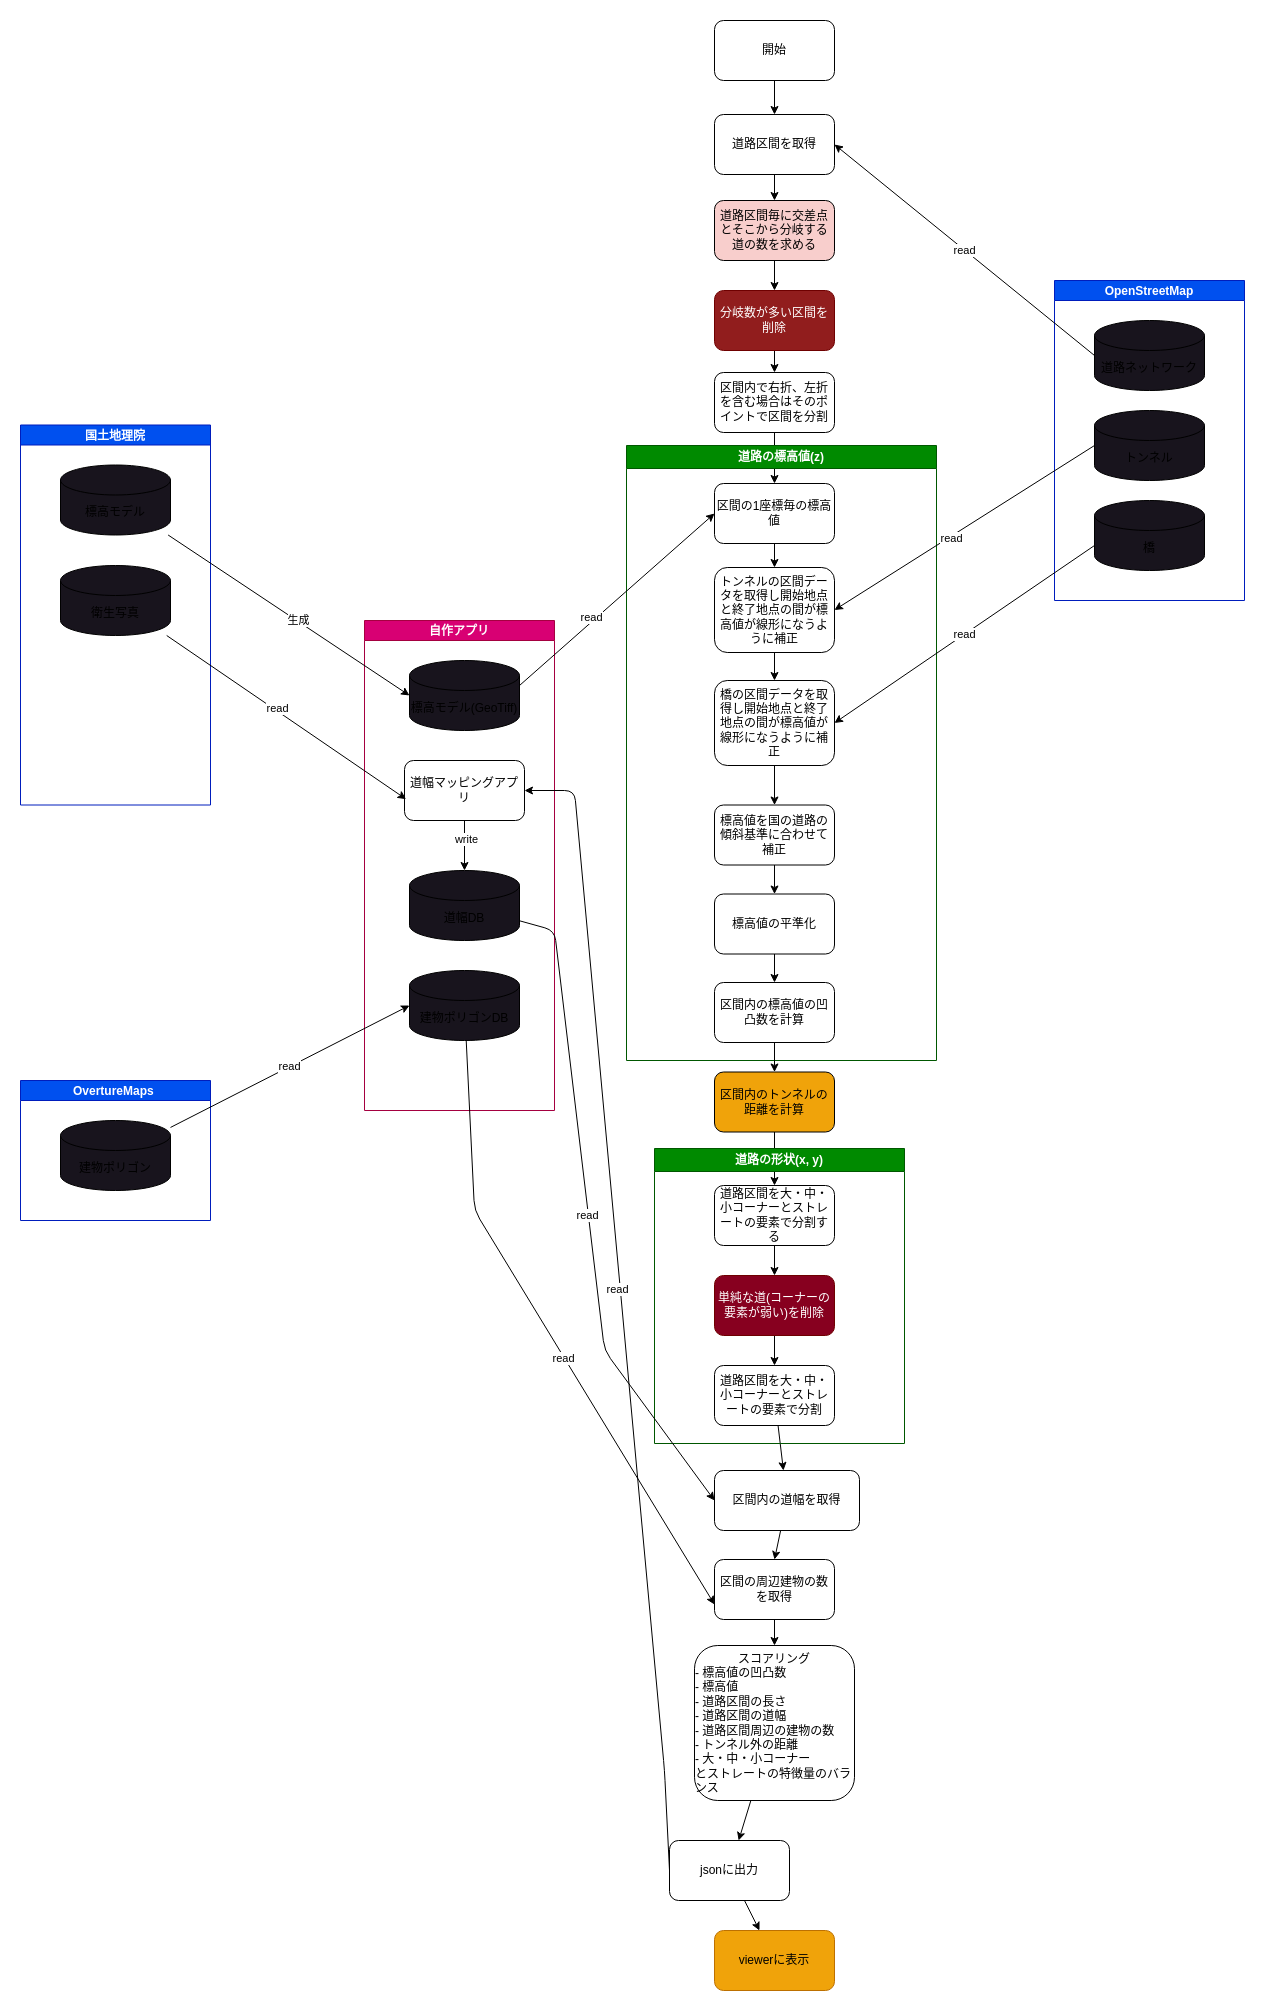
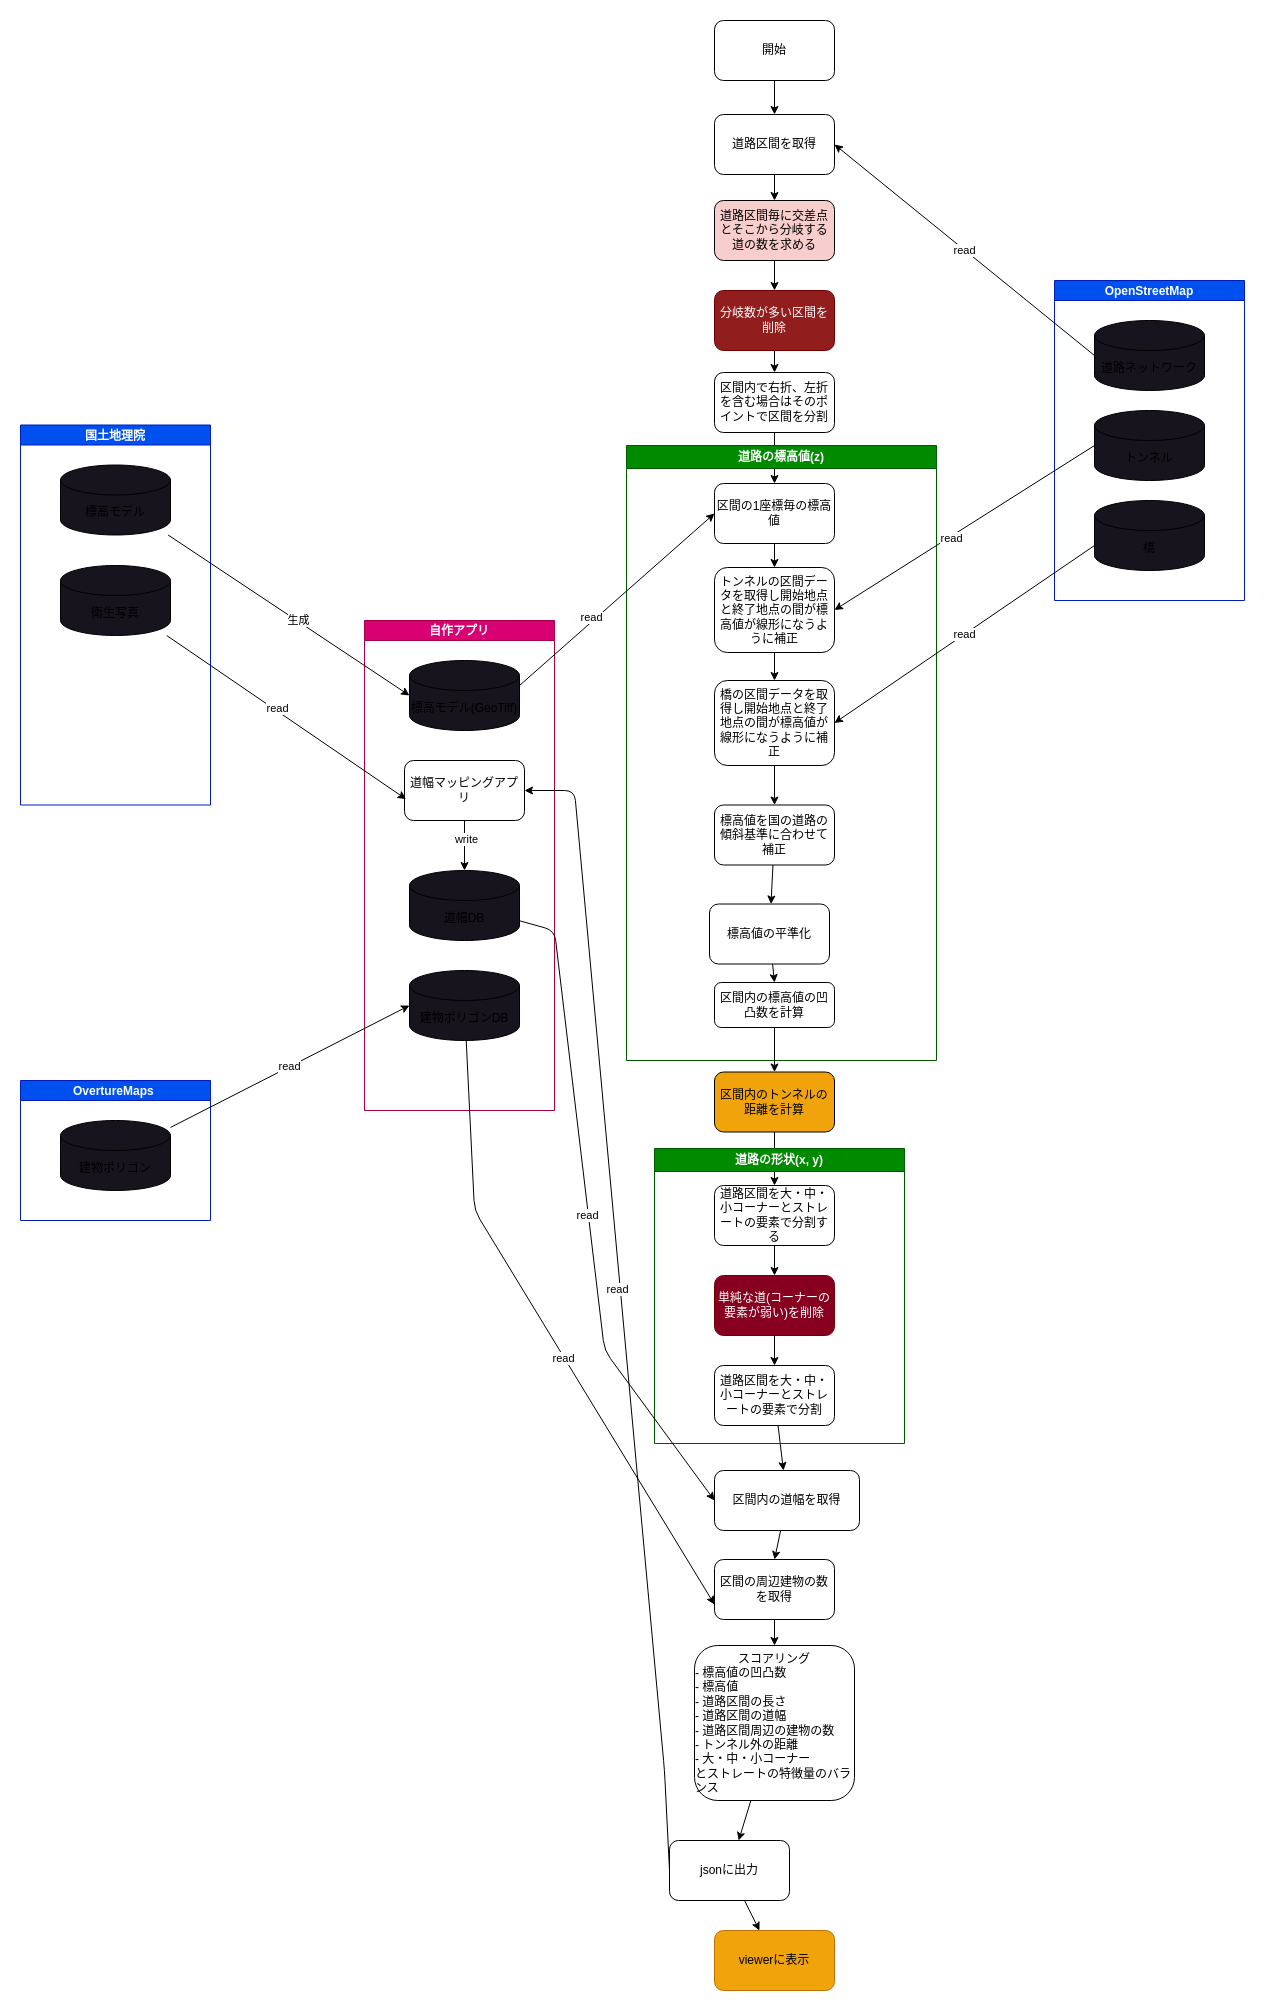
(775, 924) -> (770, 934)
(775, 1013) -> (775, 1005)
